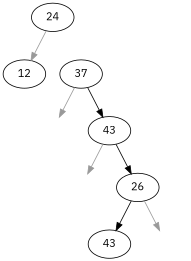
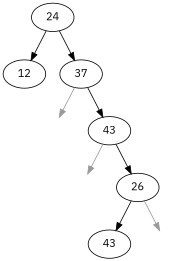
(40, 42) -> (40, 42)
none -> (65, 42)
